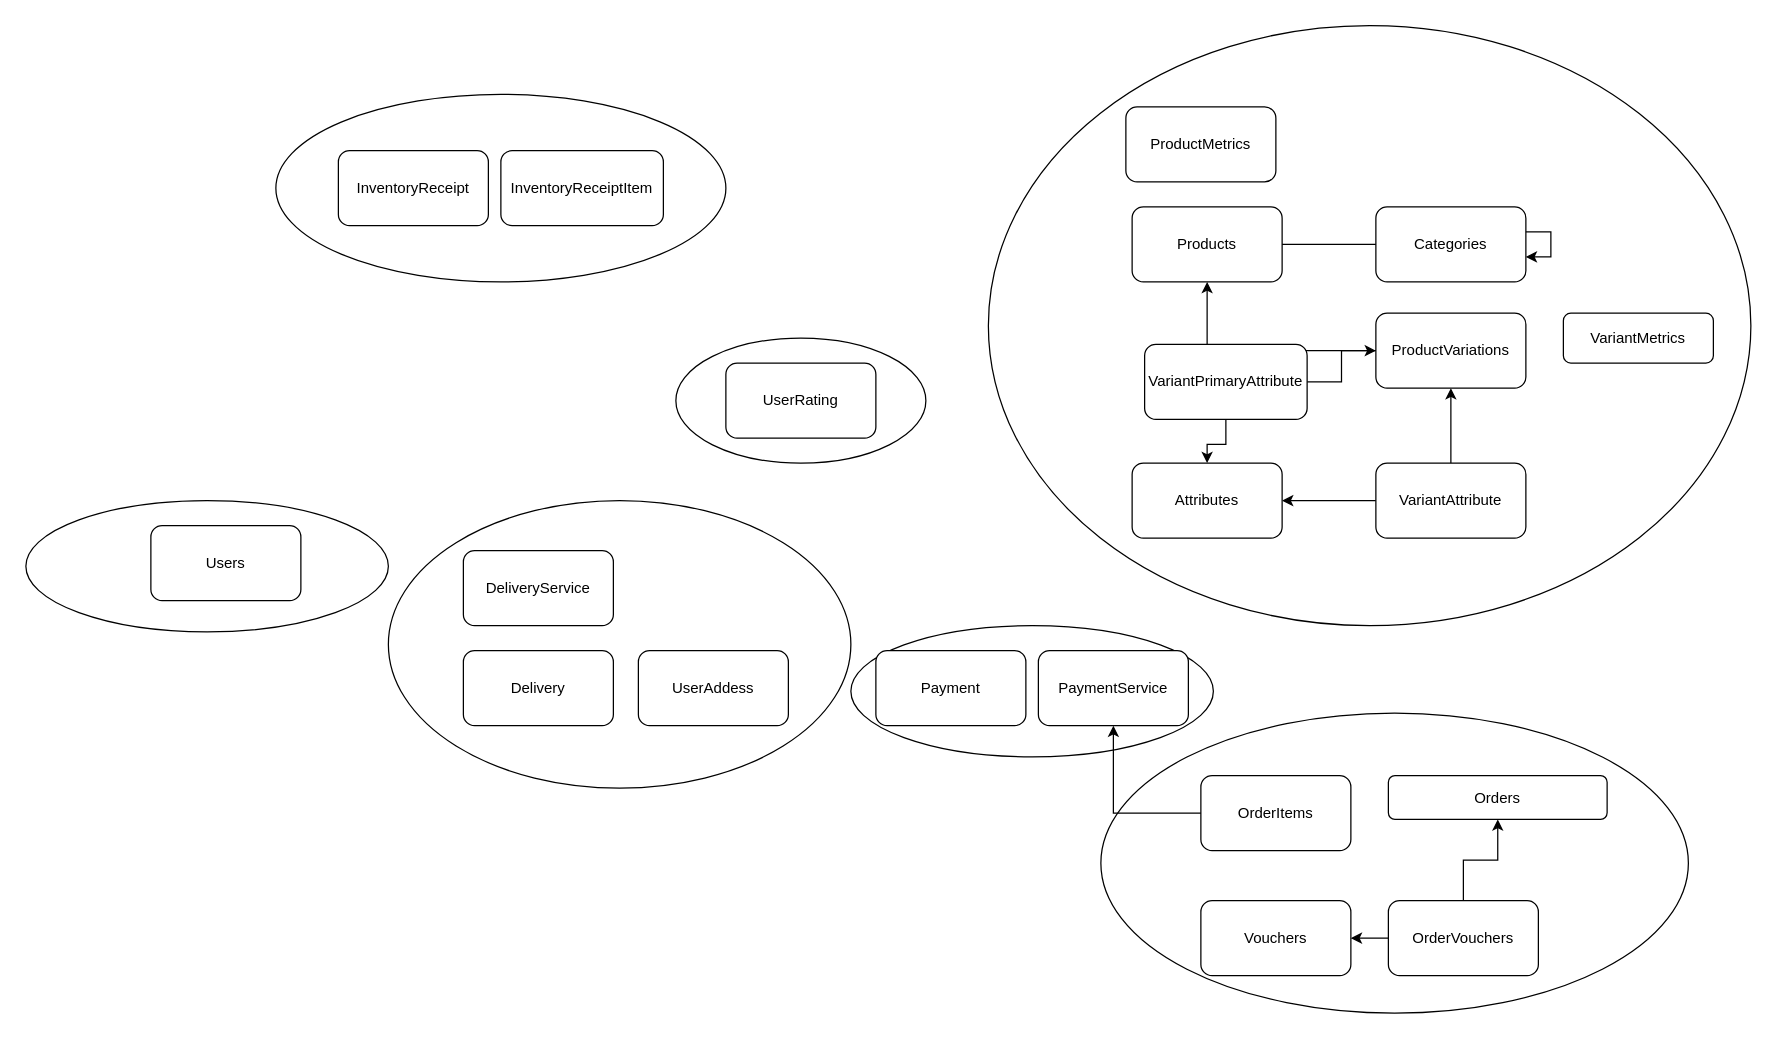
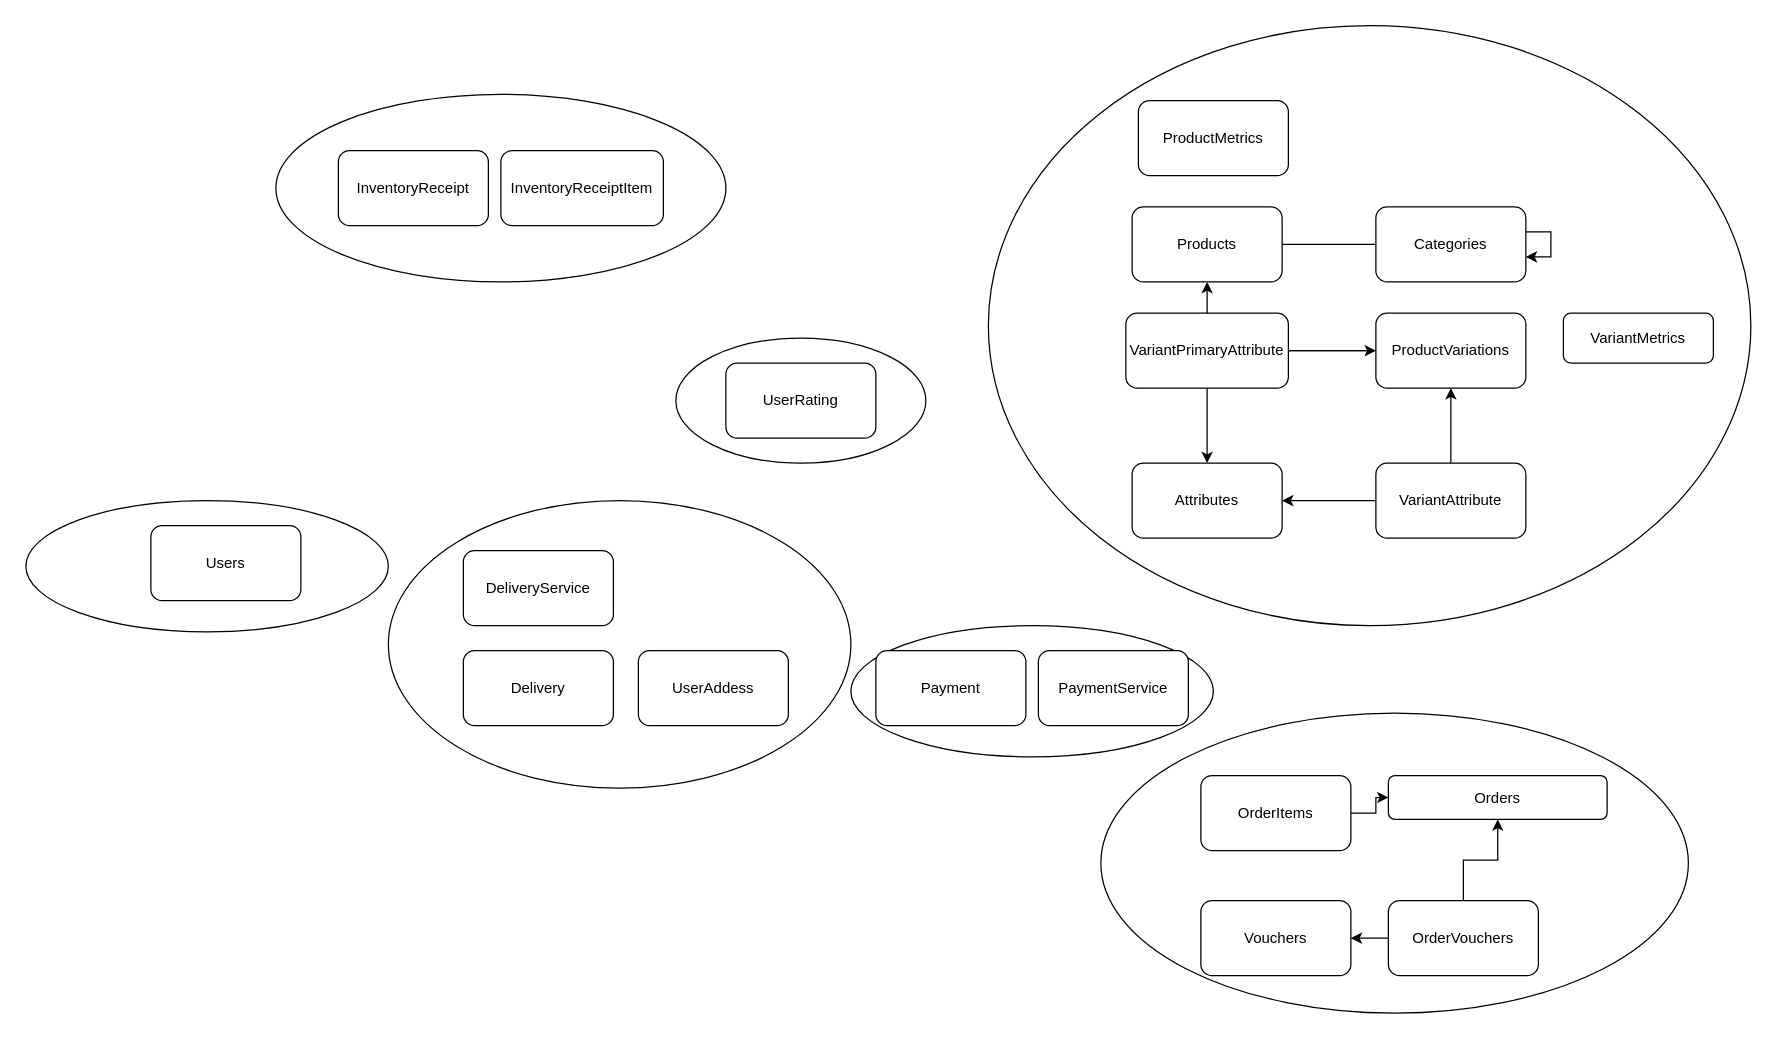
(1201, 144) -> (1213, 138)
(1226, 382) -> (1207, 351)
(1117, 813) -> (1373, 813)
